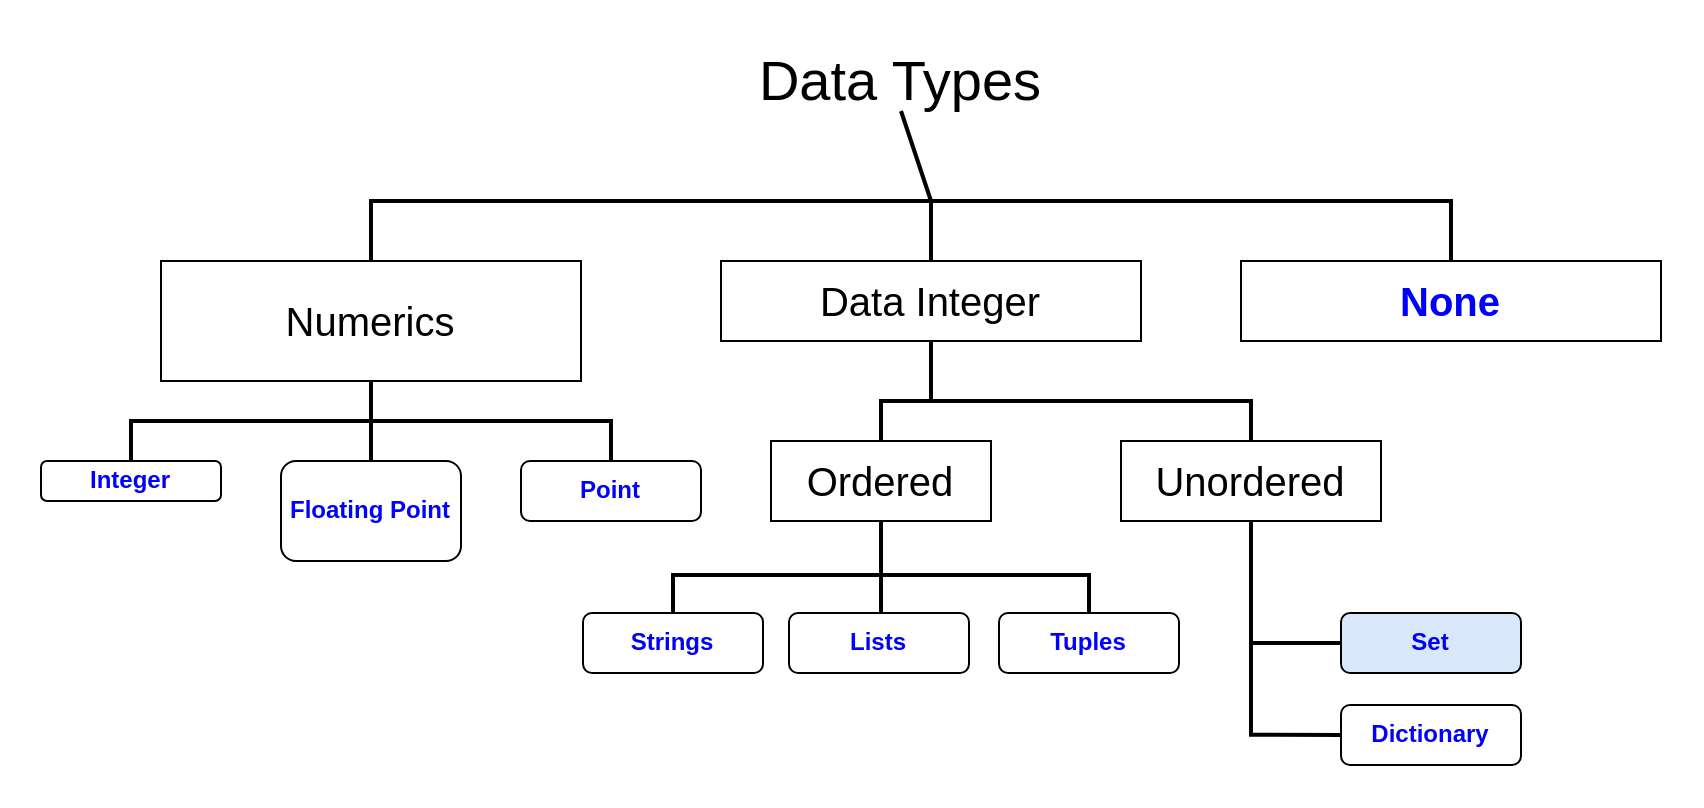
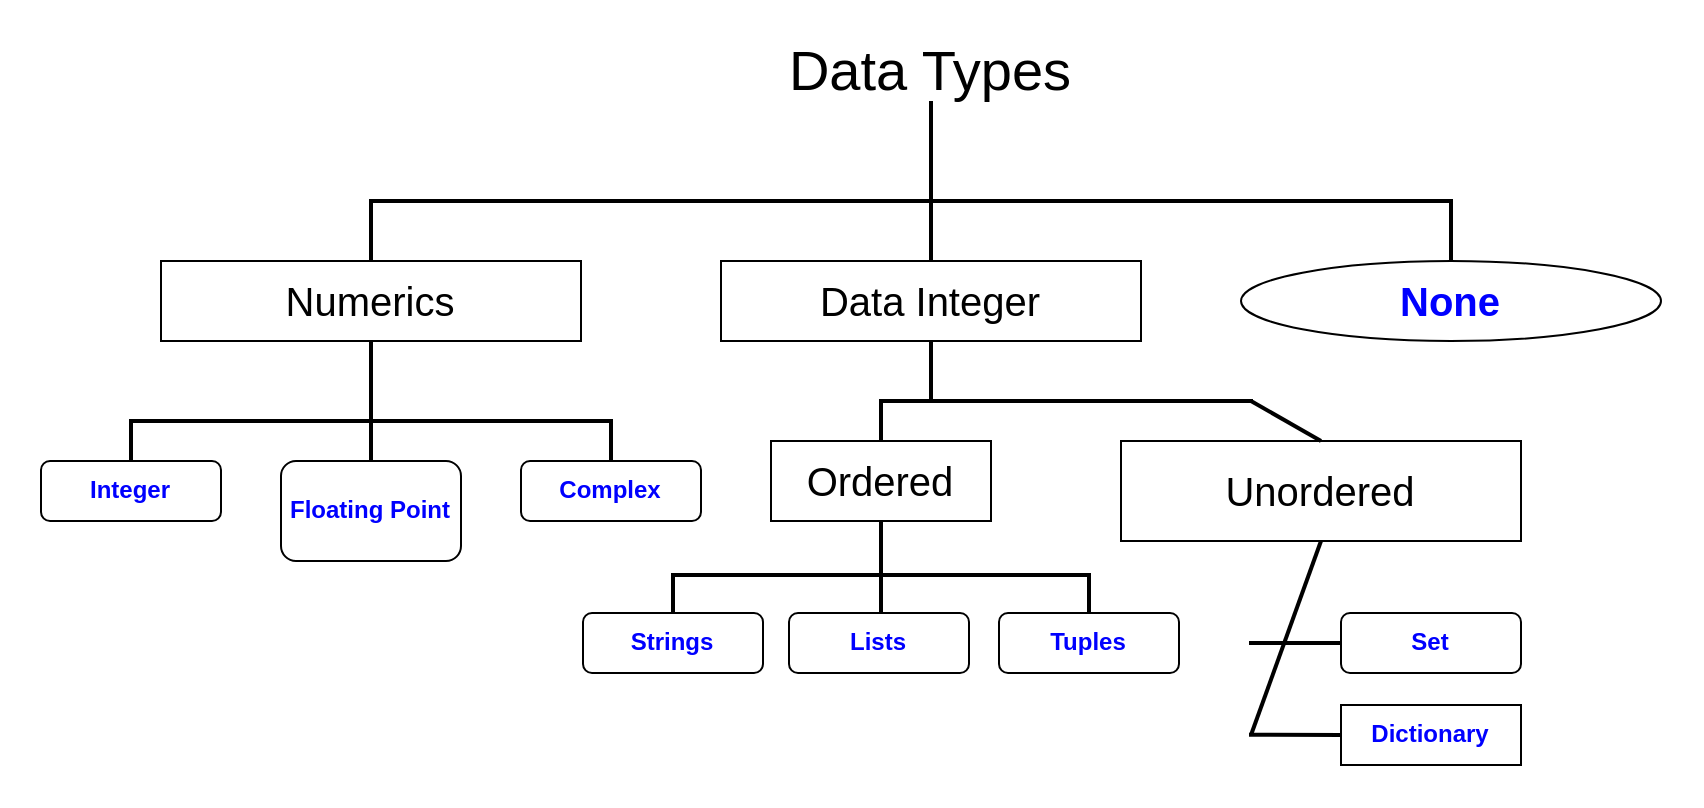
(901, 81) -> (931, 71)
(1451, 301) -> (1451, 301)
(371, 321) -> (371, 301)
(131, 481) -> (131, 491)
(1251, 481) -> (1321, 491)
(611, 491) -> (611, 491)
(1431, 643) -> (1431, 643)
(1431, 735) -> (1431, 735)
